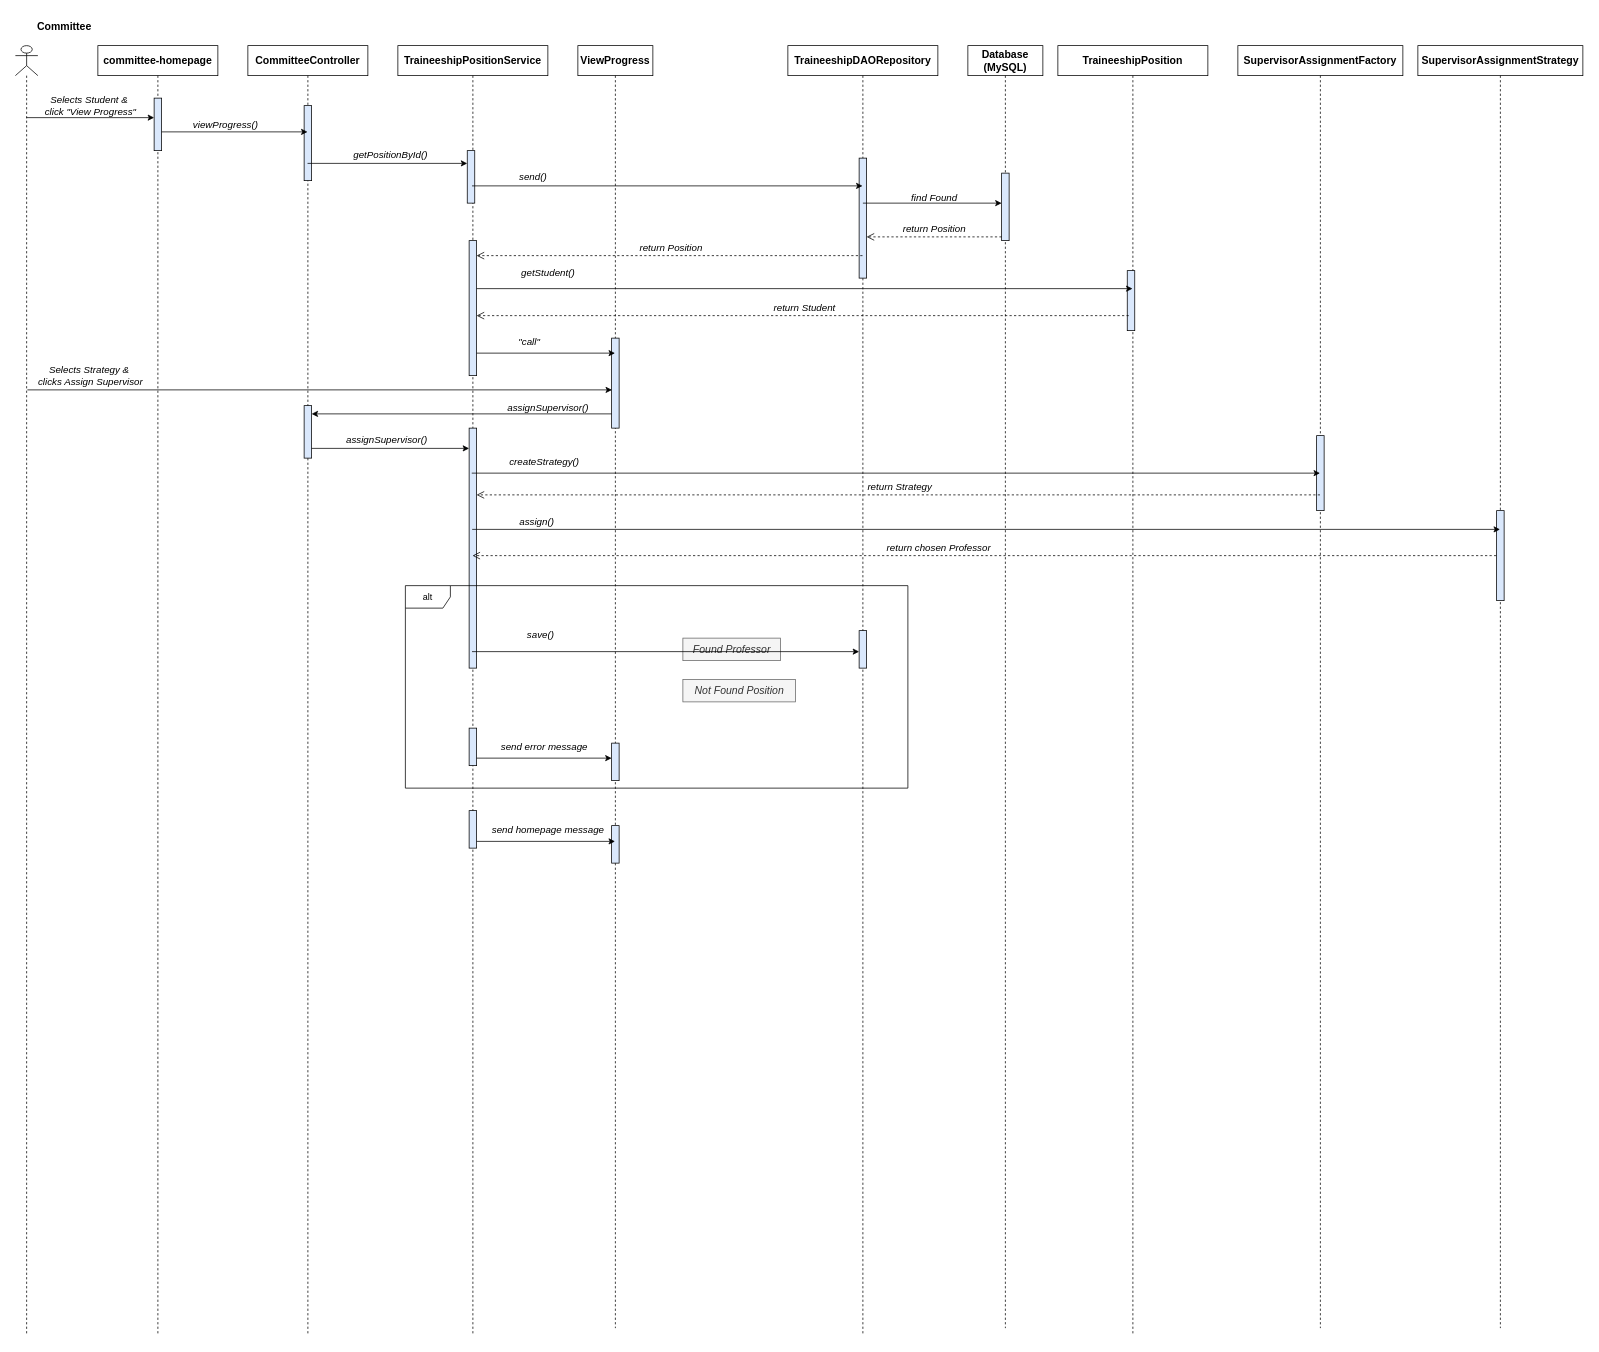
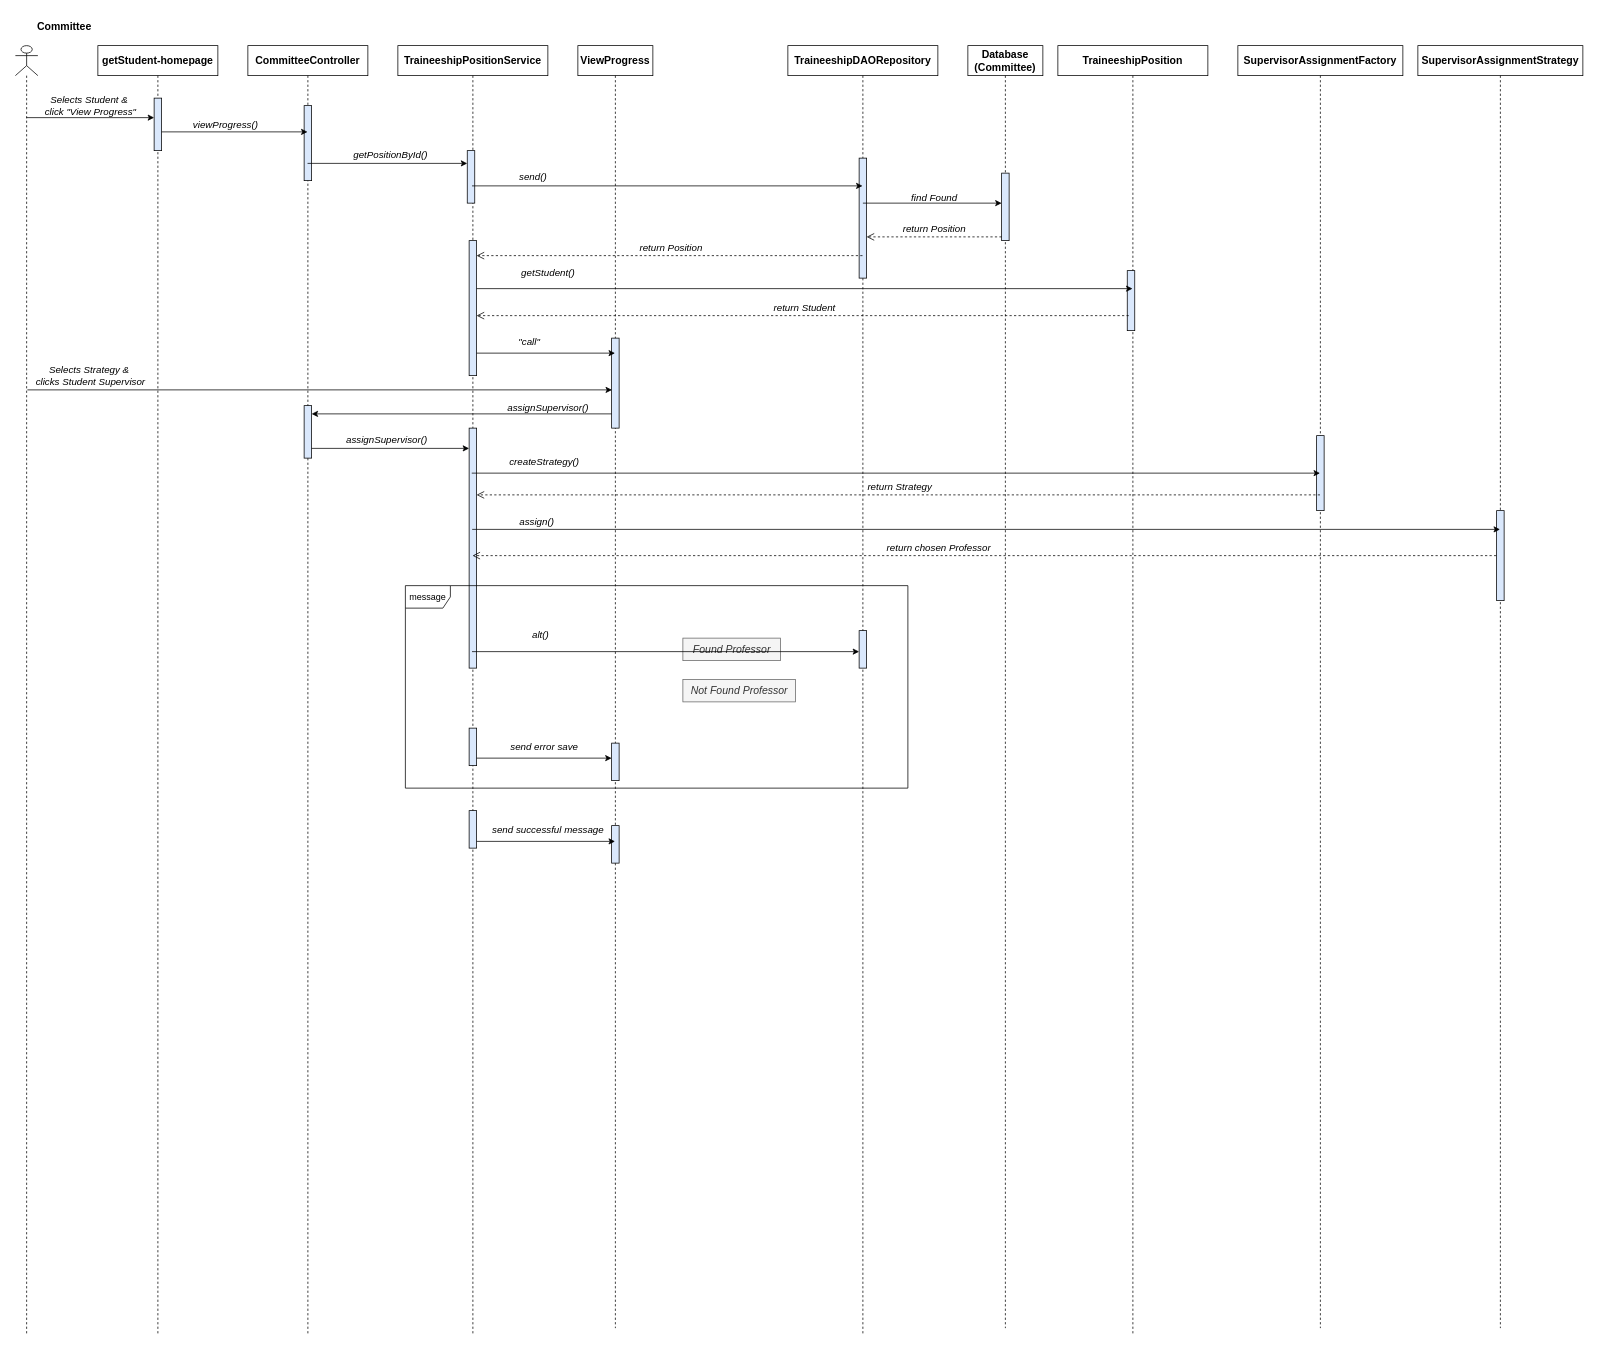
(158, 60) -> (158, 60)
(1005, 60) -> (1005, 60)
(91, 375) -> (91, 375)
(428, 597) -> (428, 597)
(541, 634) -> (541, 634)
(740, 690) -> (740, 690)
(545, 747) -> (545, 747)
(548, 829) -> (548, 829)
